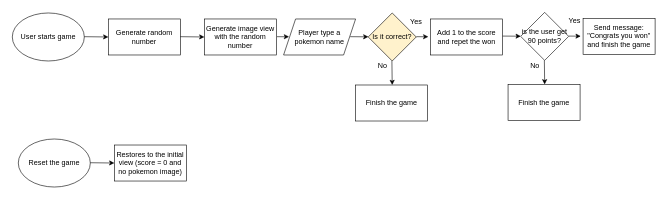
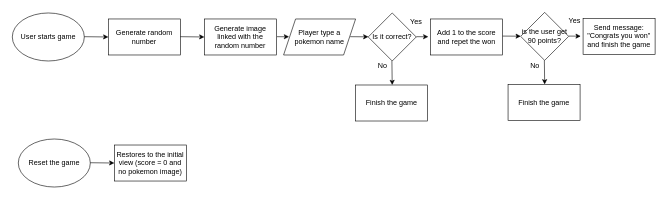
(240, 37) -> (240, 37)
(392, 37) -> (392, 37)
